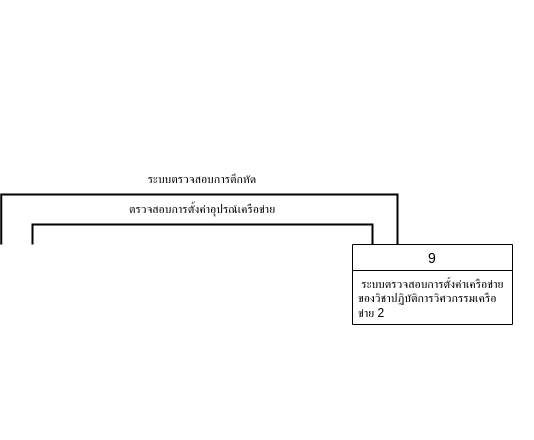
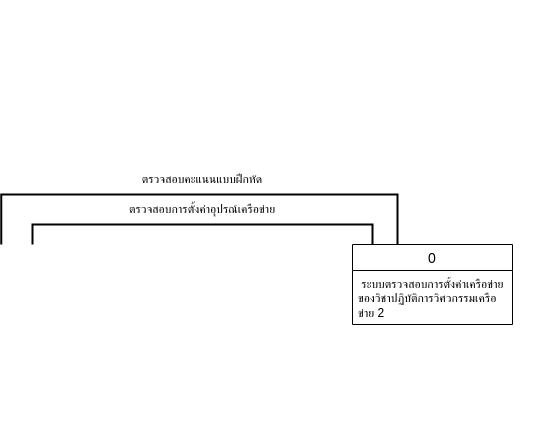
(203, 180) -> (203, 180)
(432, 258) -> (432, 258)
